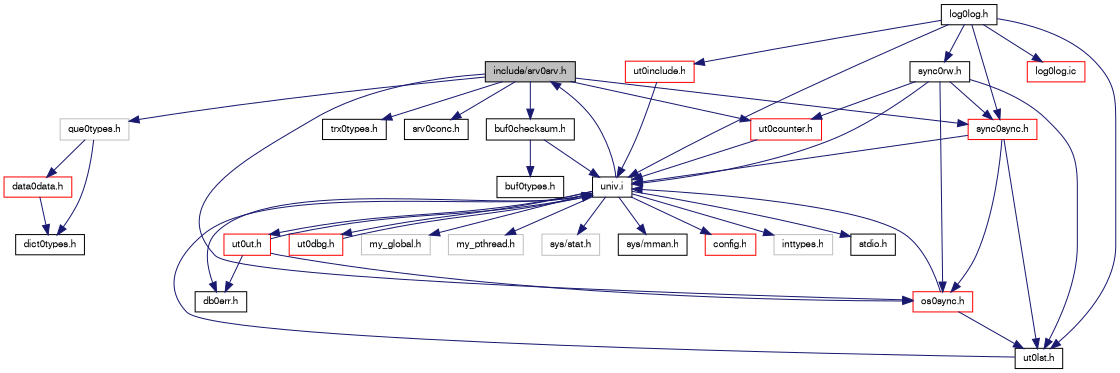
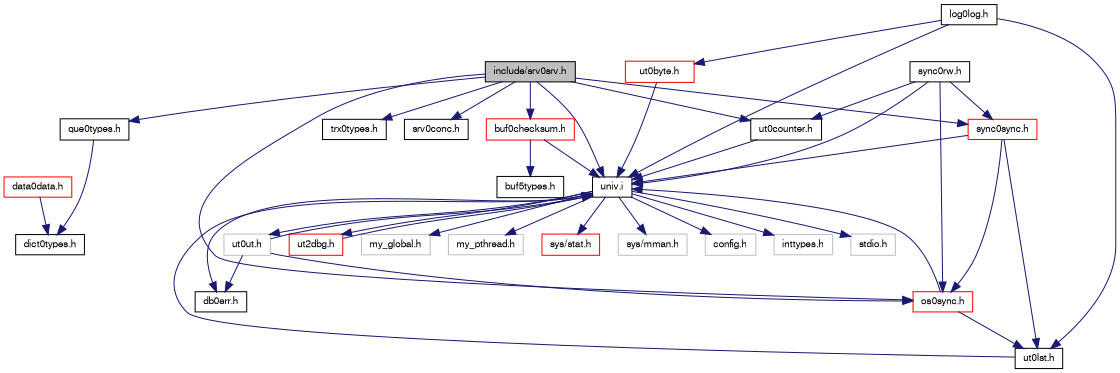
(957, 39) -> none
(984, 67) -> none
(660, 72) -> (660, 72)
(1056, 72) -> none
(598, 126) -> (575, 120)
(95, 129) -> (95, 129)
(530, 129) -> (530, 129)
(786, 129) -> (786, 129)
(70, 155) -> none
(1077, 184) -> none
(530, 187) -> (530, 187)
(247, 245) -> (247, 245)
(316, 245) -> (316, 245)
(571, 245) -> (571, 245)
(653, 245) -> (653, 245)
(731, 245) -> (731, 245)
(873, 245) -> (873, 245)
